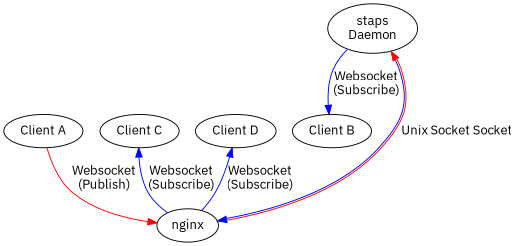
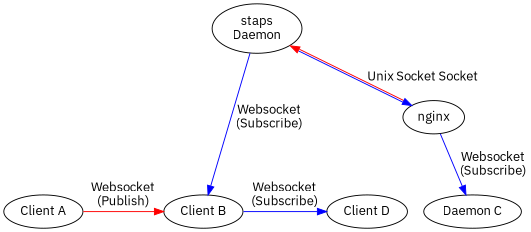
(140, 131) -> (473, 212)
(219, 186) -> (280, 212)
(85, 201) -> (119, 212)
